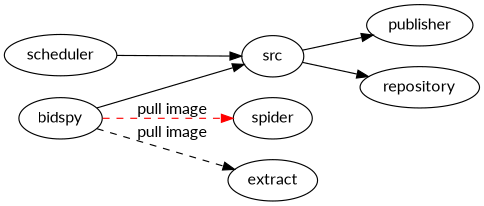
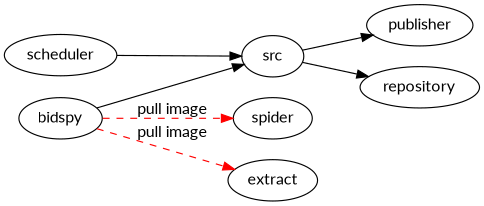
(160, 147) -> (160, 147)
